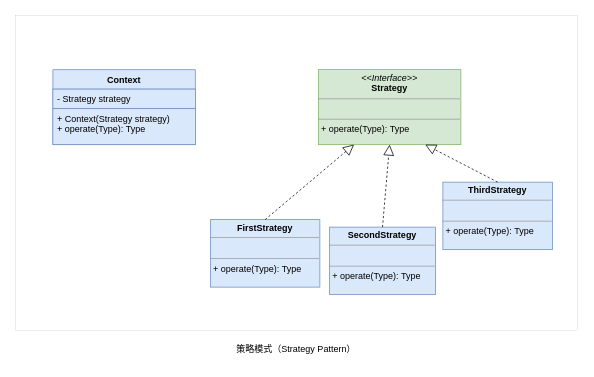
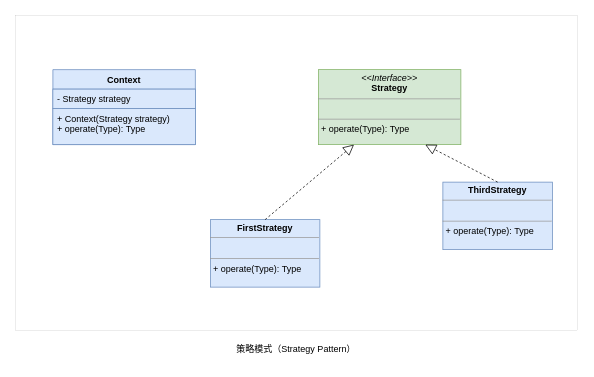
(386, 191) -> none
(383, 261) -> none
